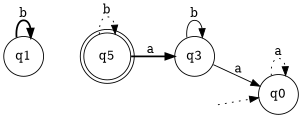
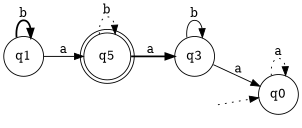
none -> (59, 56)
